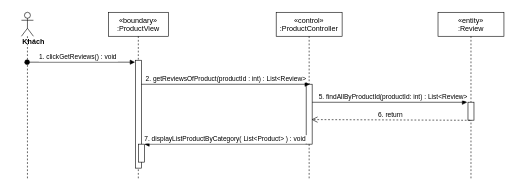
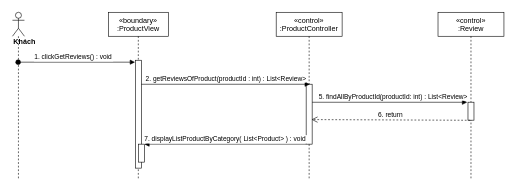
(471, 20) -> (471, 20)
(27, 96) -> (18, 96)
